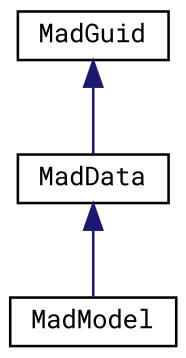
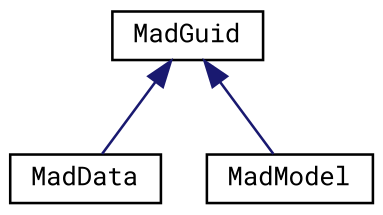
(93, 264) -> (247, 118)
